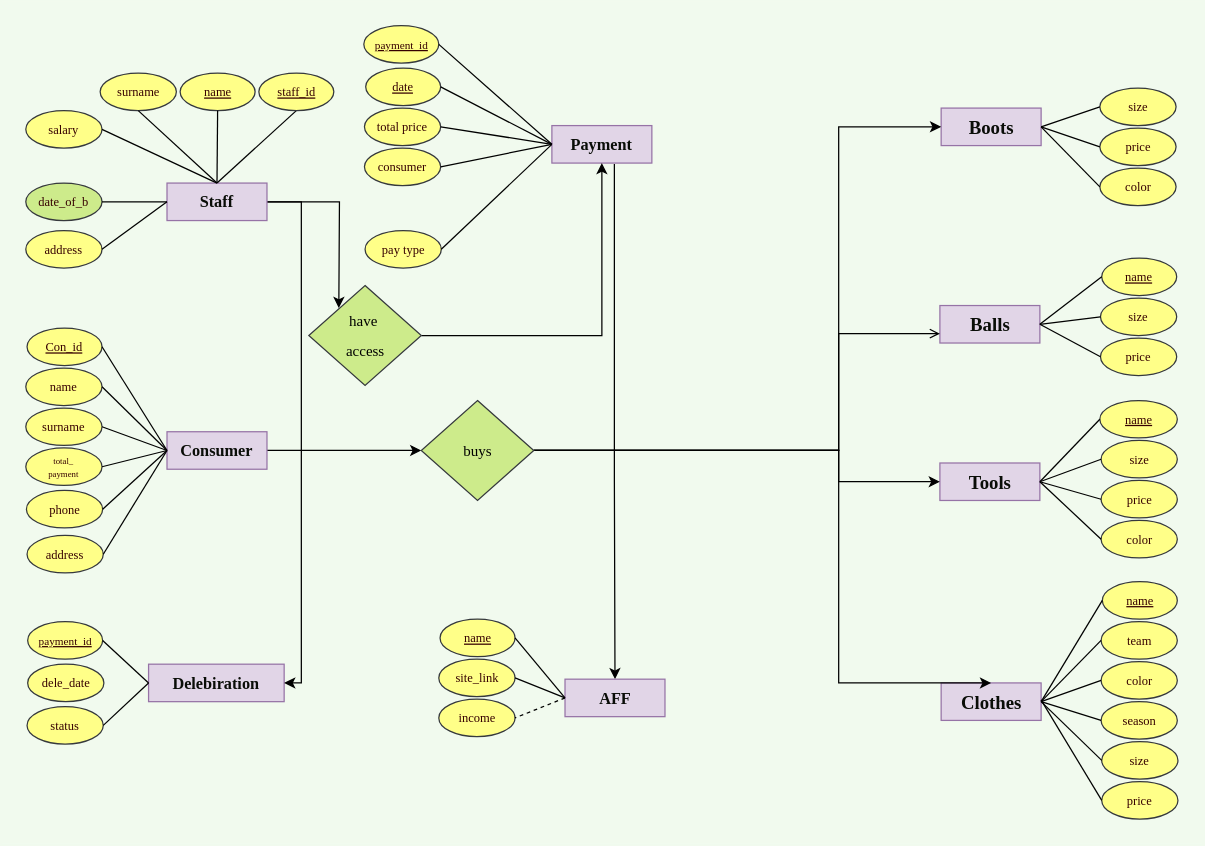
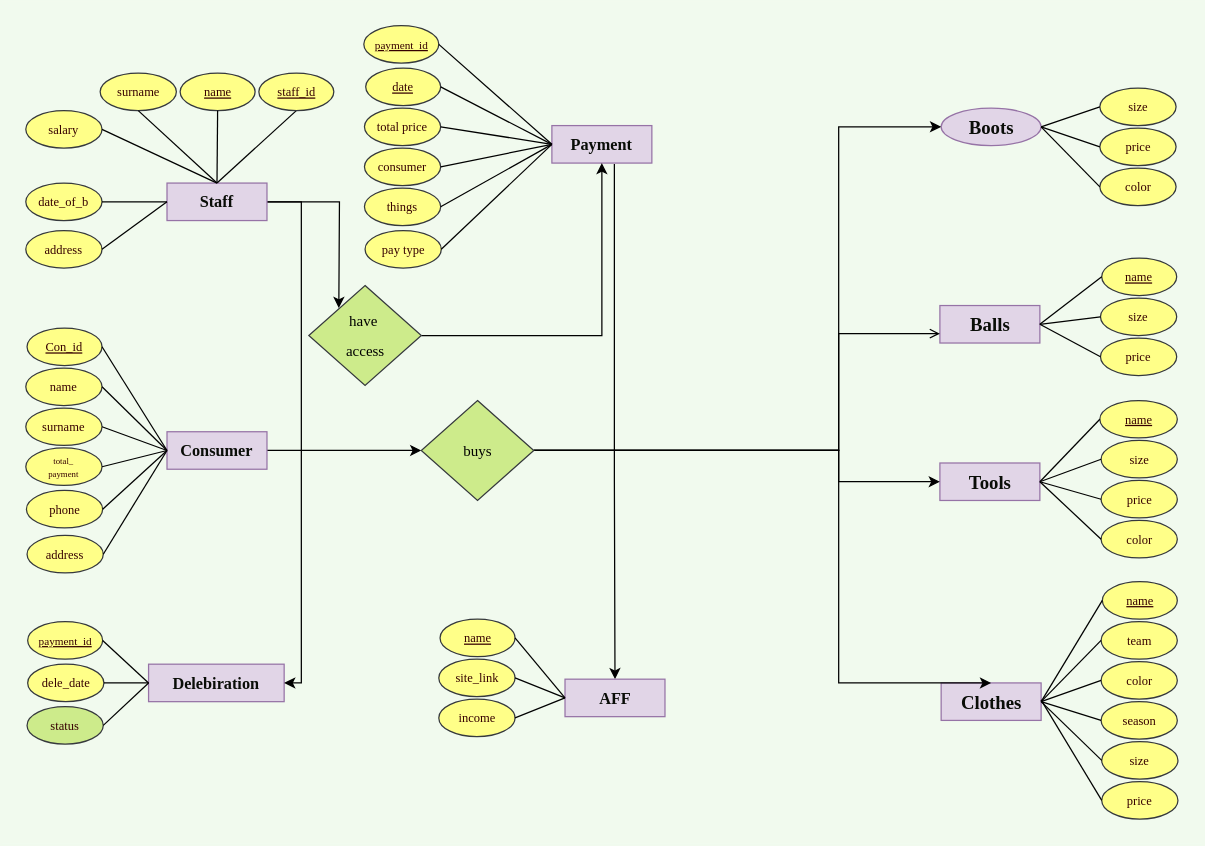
(991, 127) -> (991, 127)
none -> (492, 178)
(64, 202) -> (64, 202)
none -> (403, 207)
none -> (125, 683)
(539, 709) -> (539, 709)
(65, 726) -> (65, 726)
